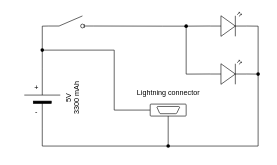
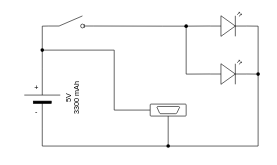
(168, 93) -> none
